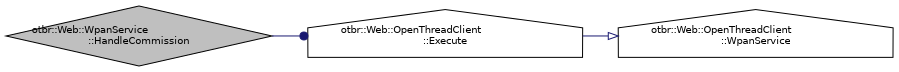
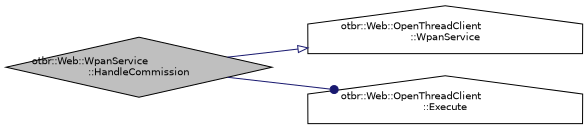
(595, 36) -> (263, 53)
